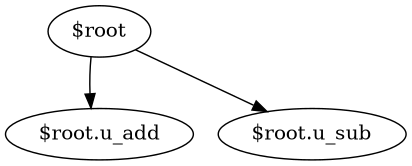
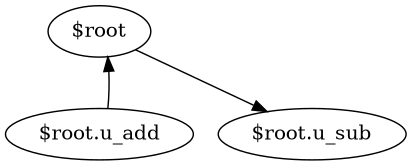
(90, 75) -> (109, 90)
